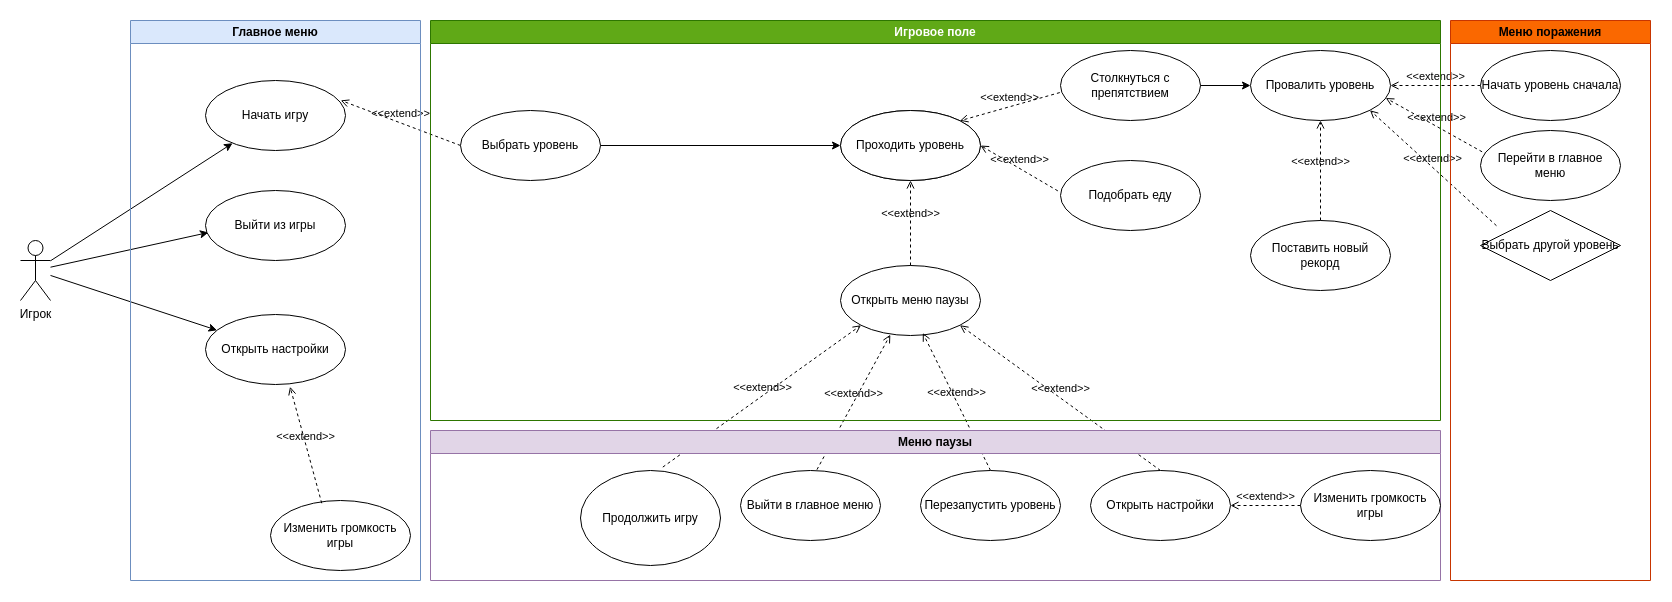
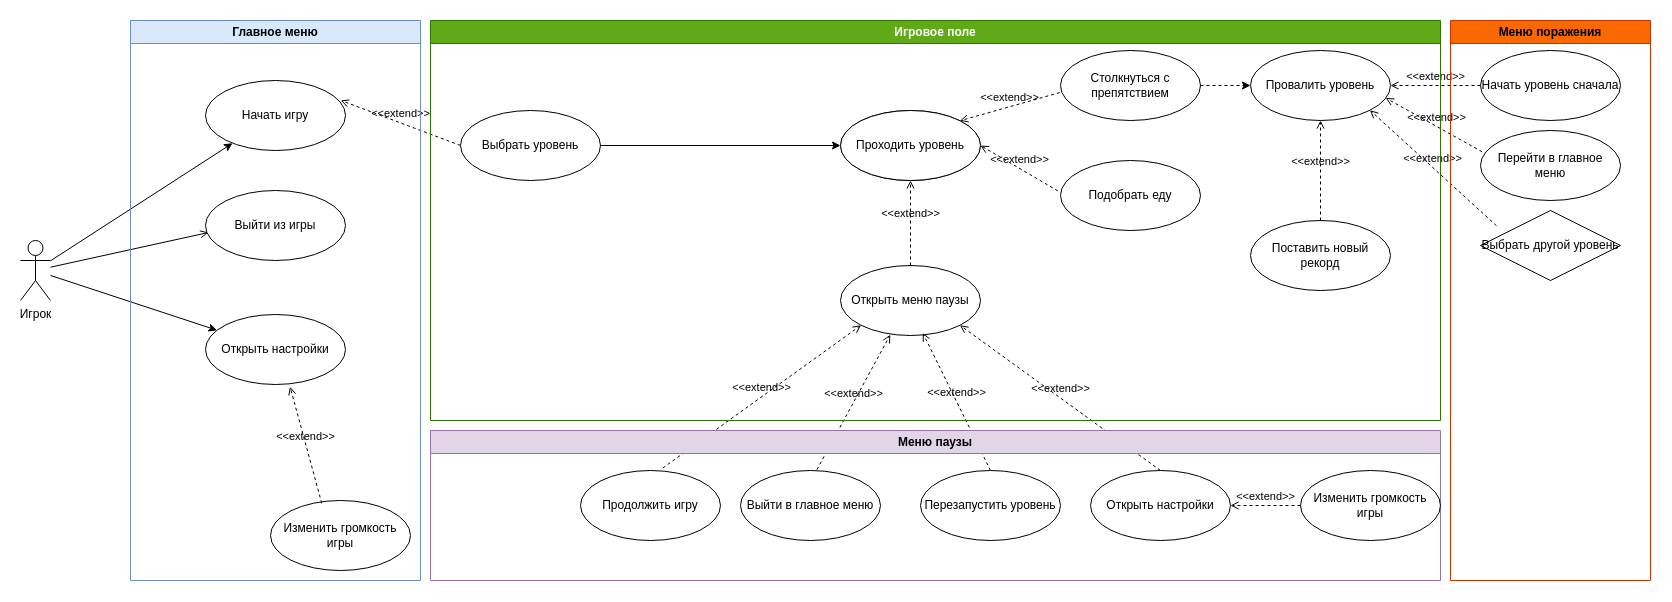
(1223, 86) -> (1223, 86)
(200, 234) -> (202, 234)
(651, 518) -> (651, 506)
